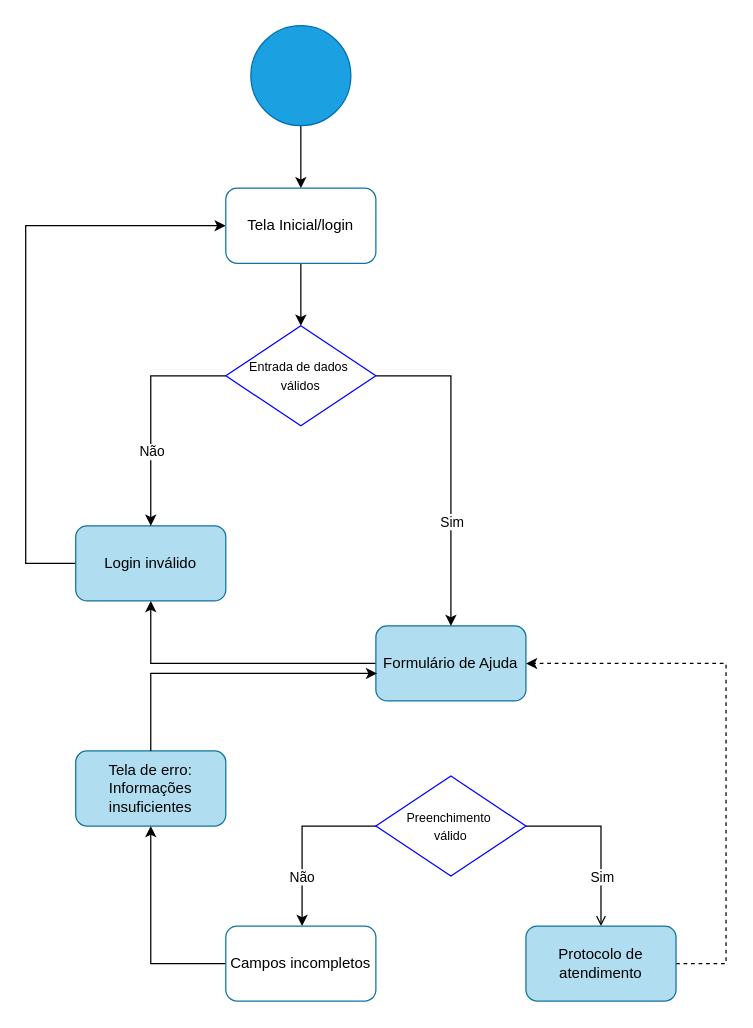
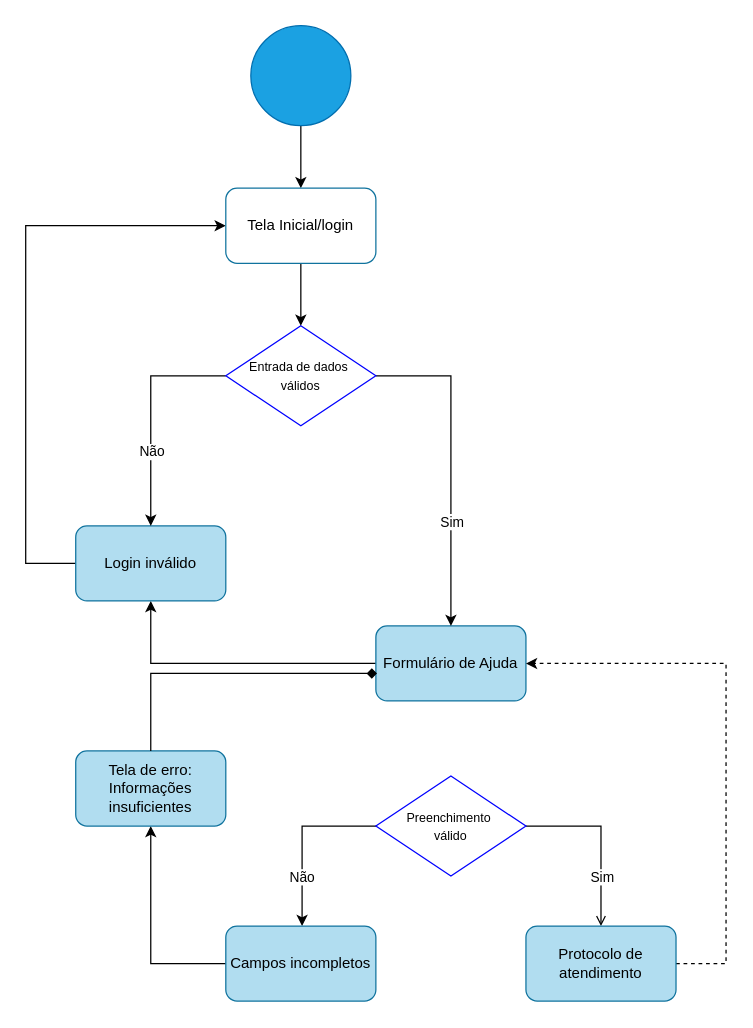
(367, 673) -> (366, 673)
(301, 963) -> (301, 963)
